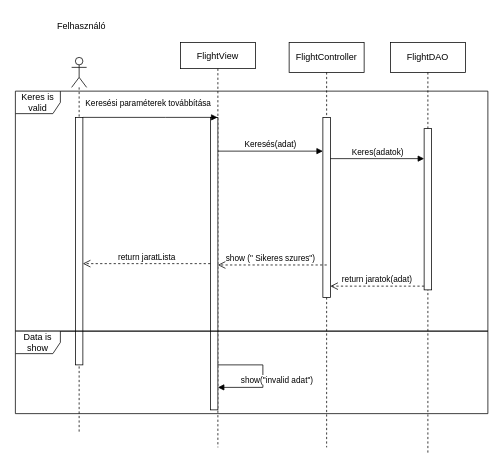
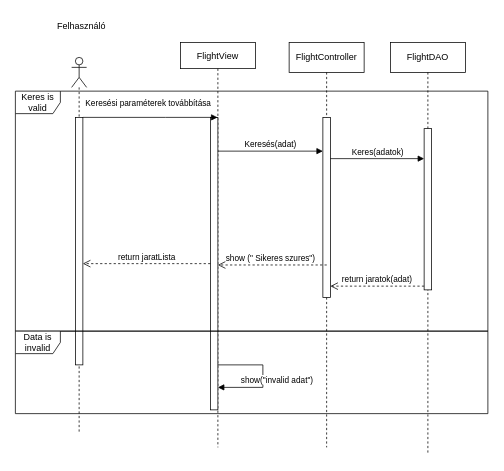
(38, 342) -> (38, 342)
